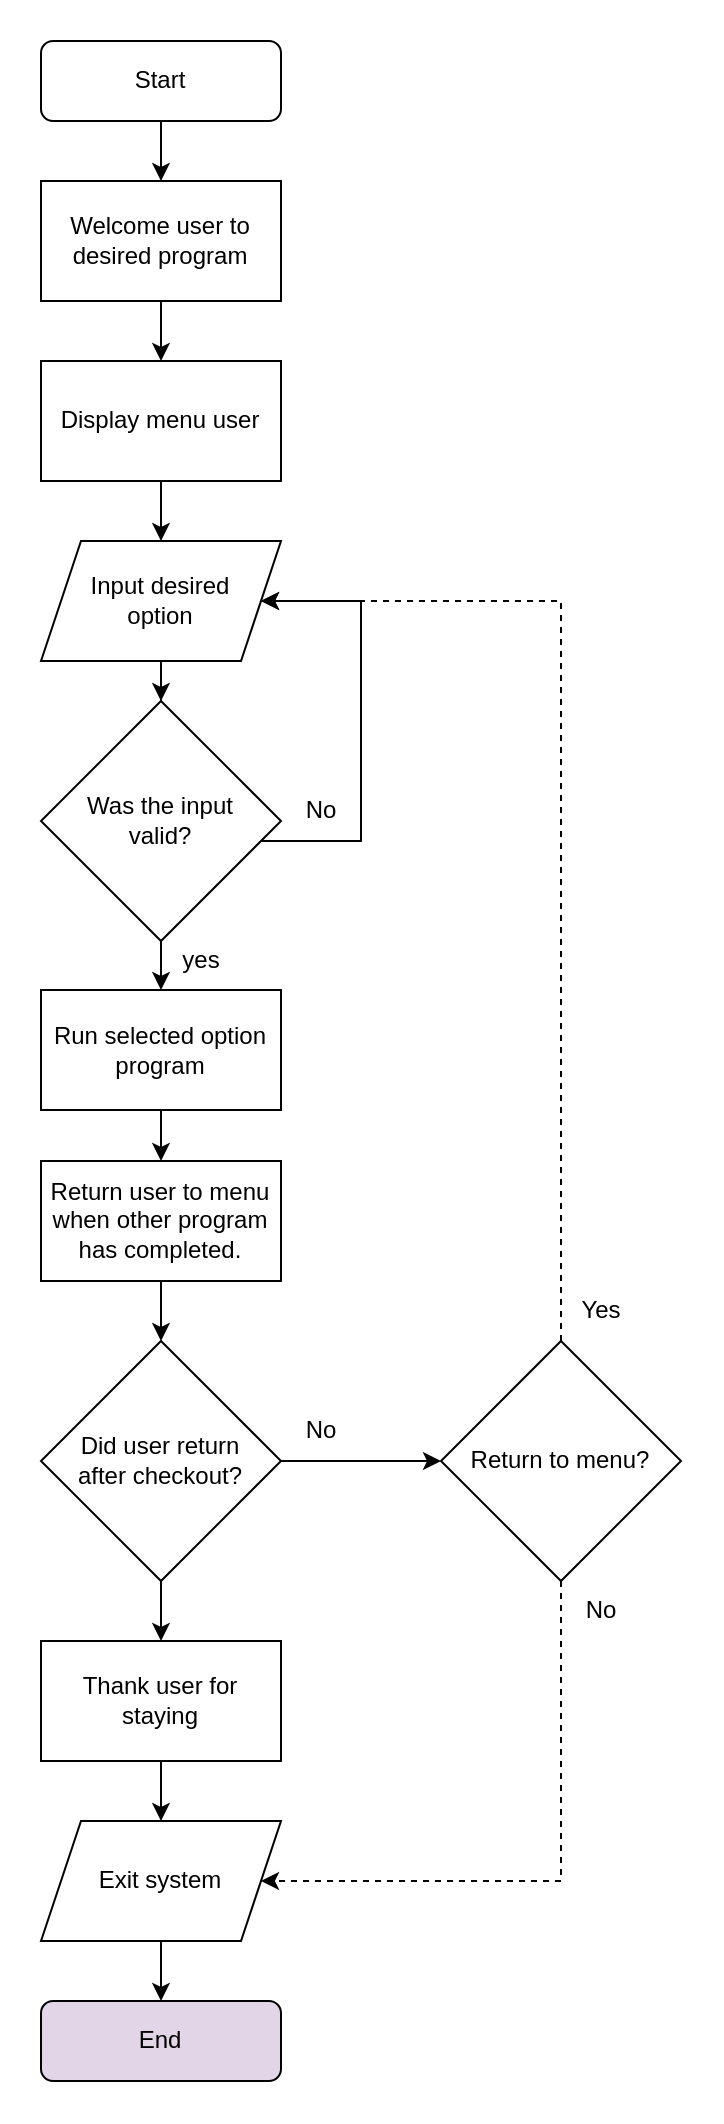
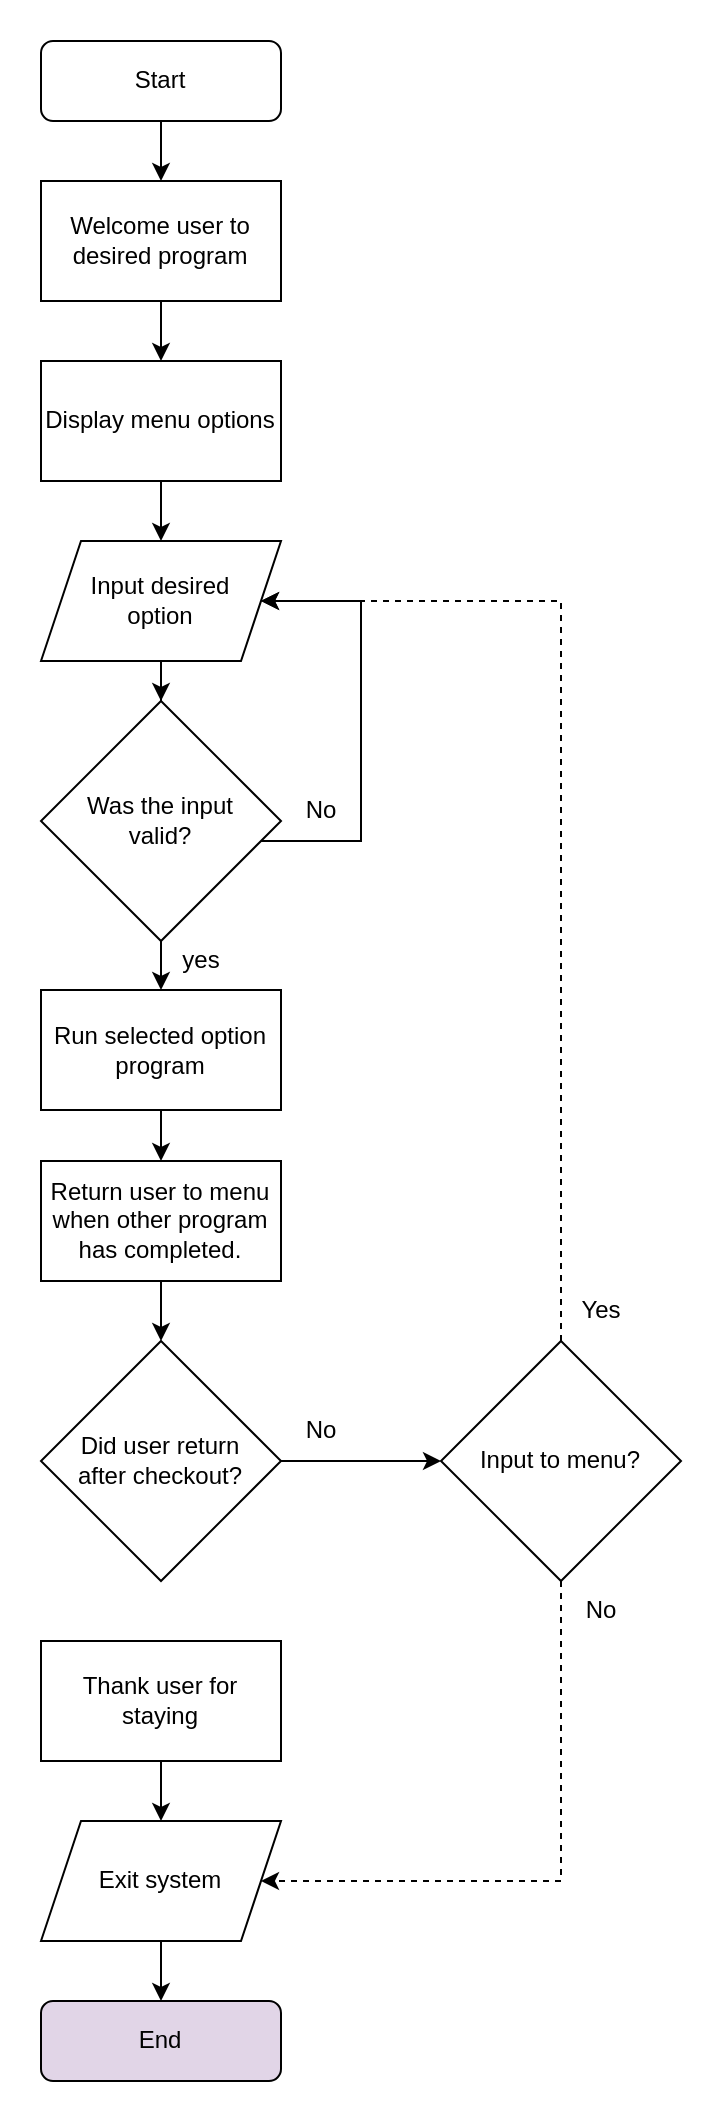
(161, 421) -> (161, 421)
(561, 1461) -> (561, 1461)
(161, 1618) -> none
